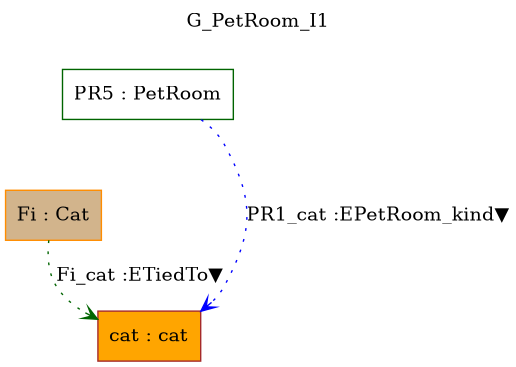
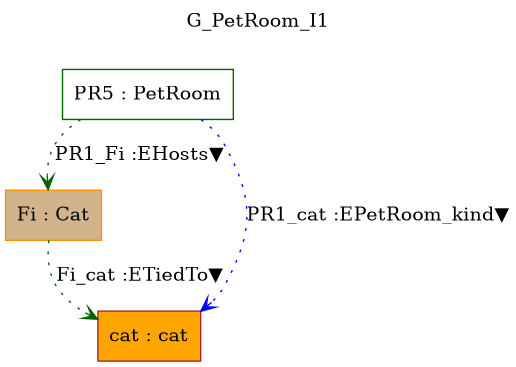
none -> (56, 143)
